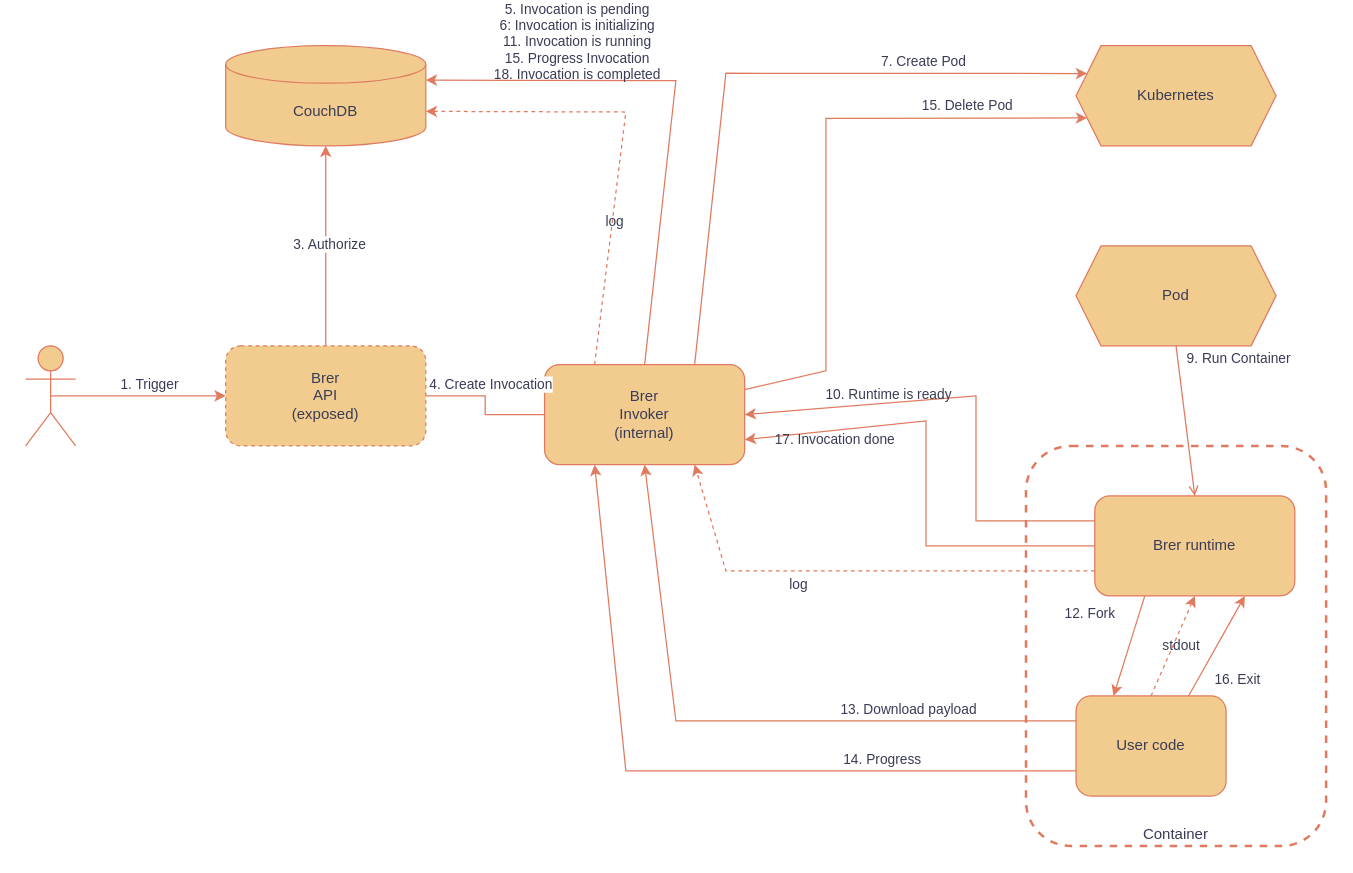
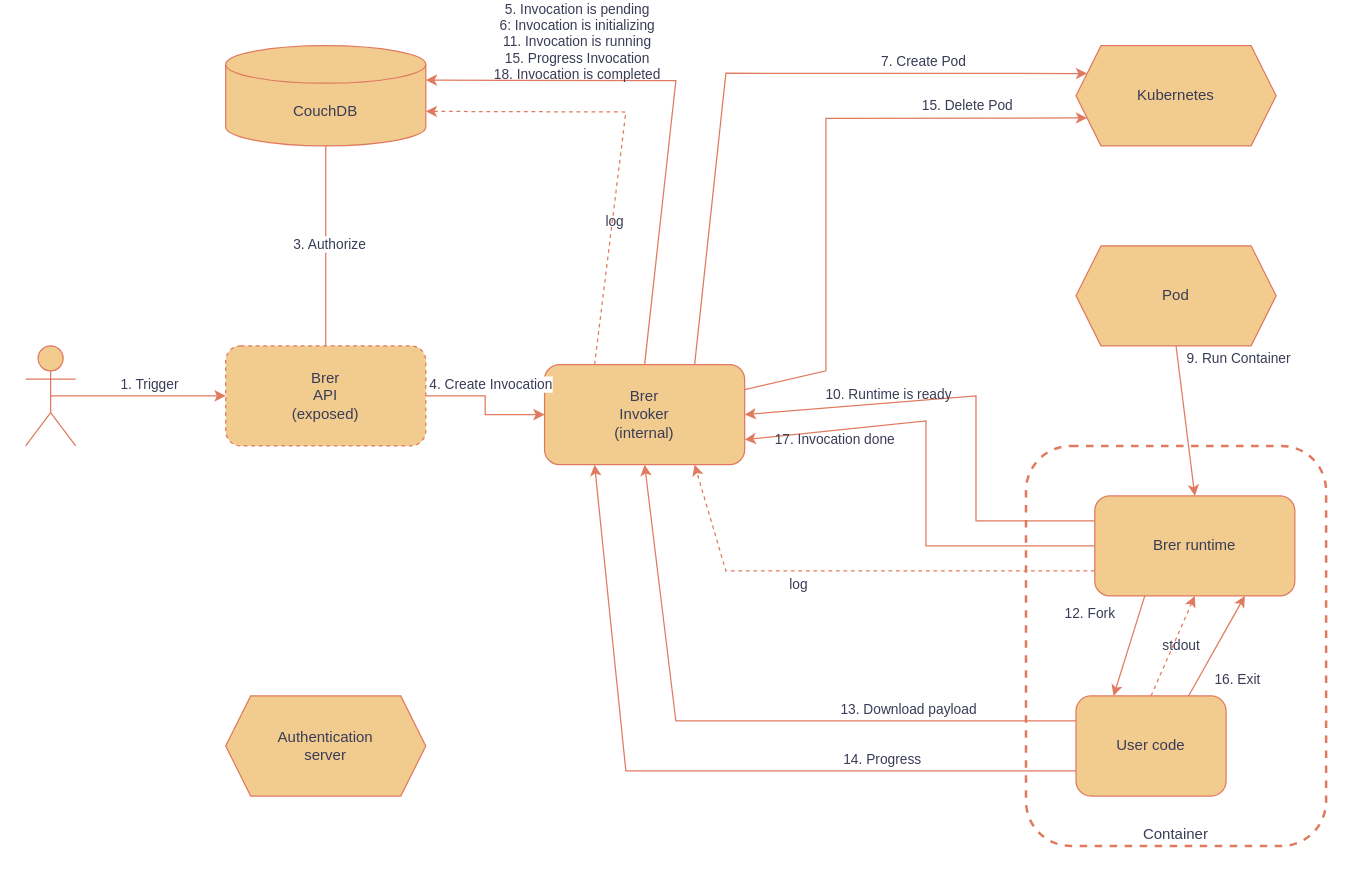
(326, 156) -> (326, 152)
(538, 414) -> (534, 414)
(1193, 487) -> (1193, 486)
none -> (326, 746)
